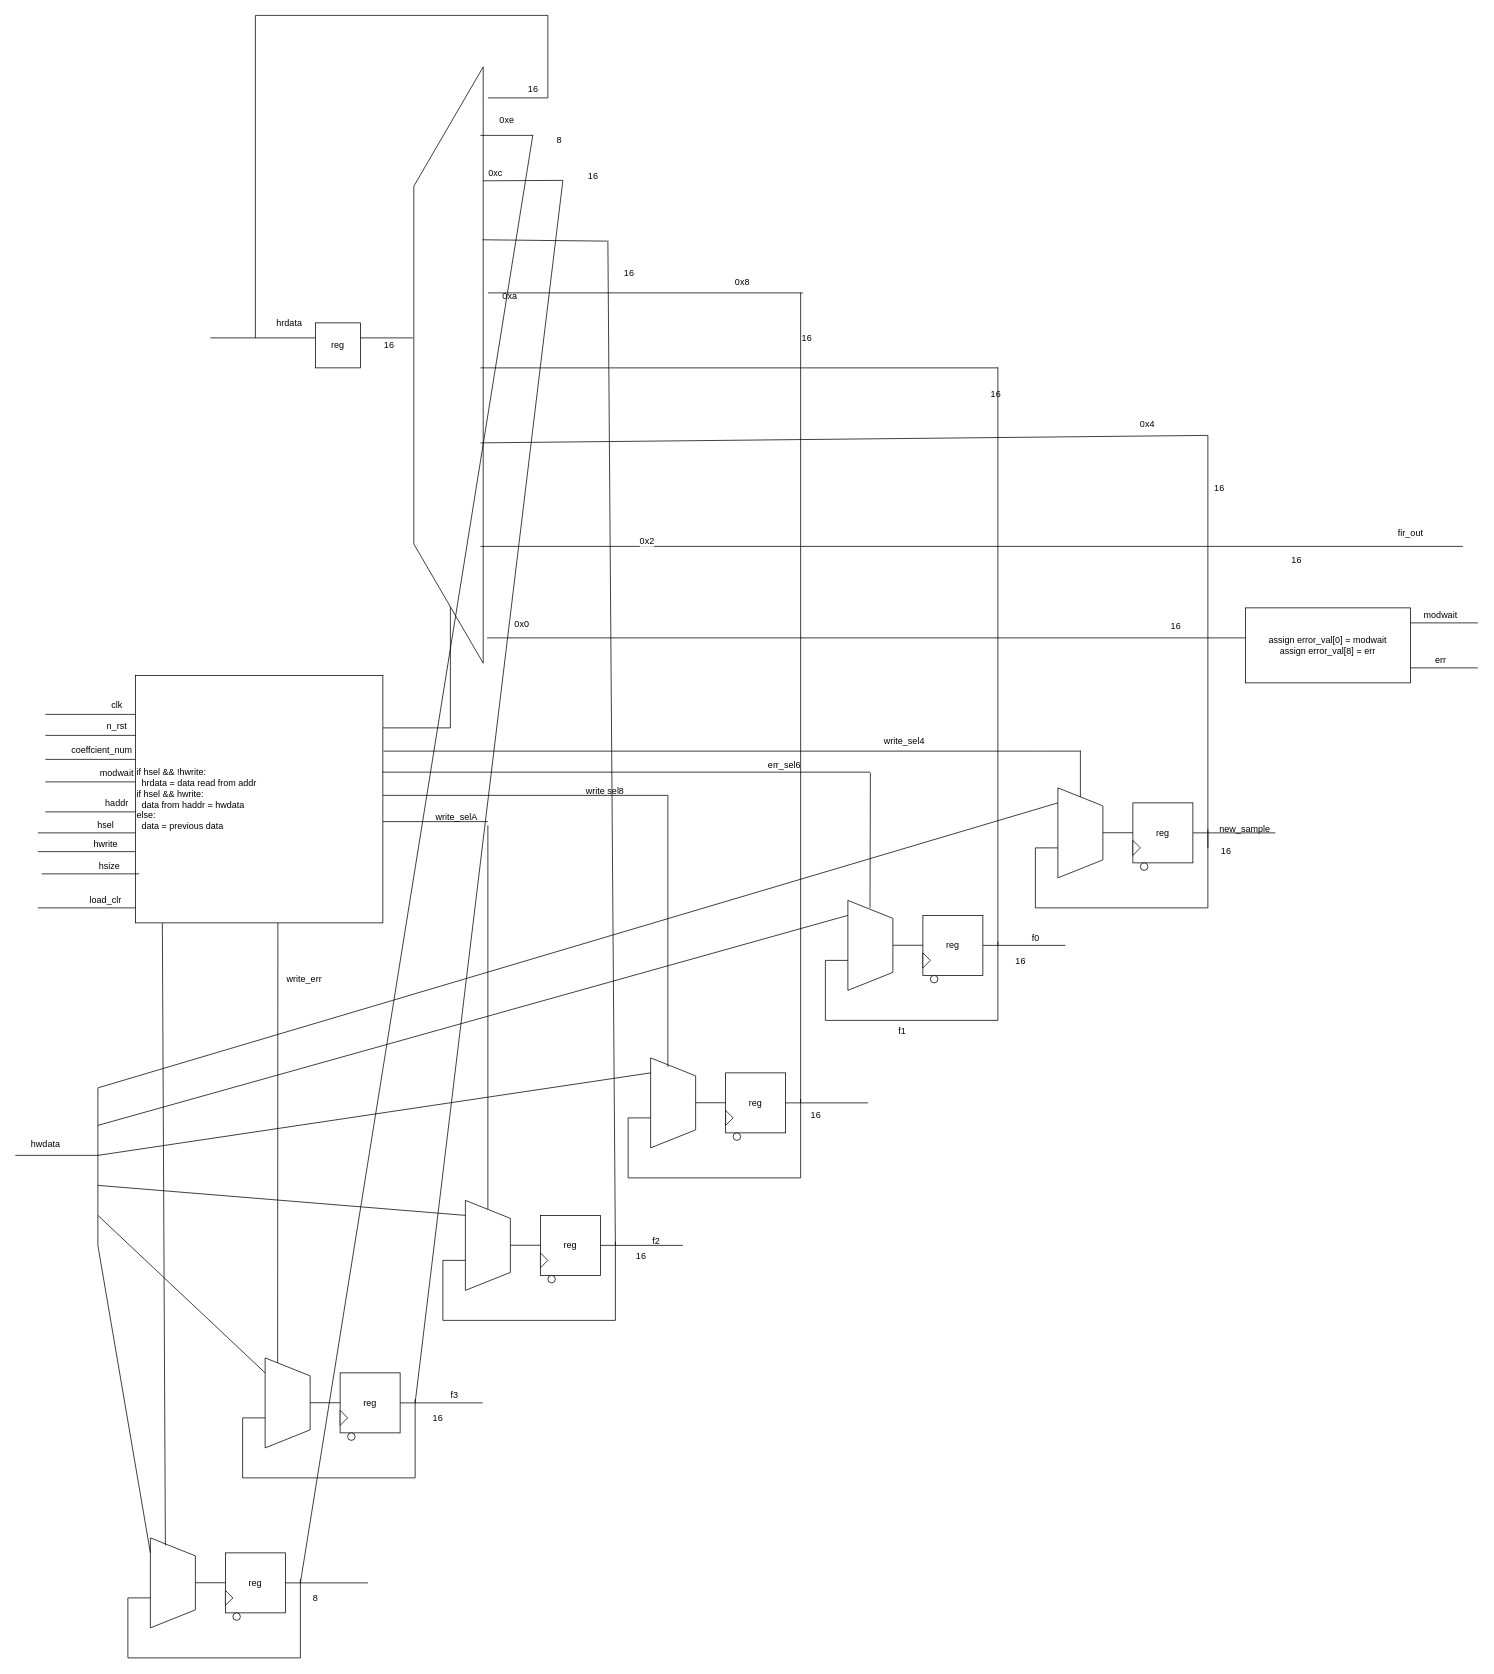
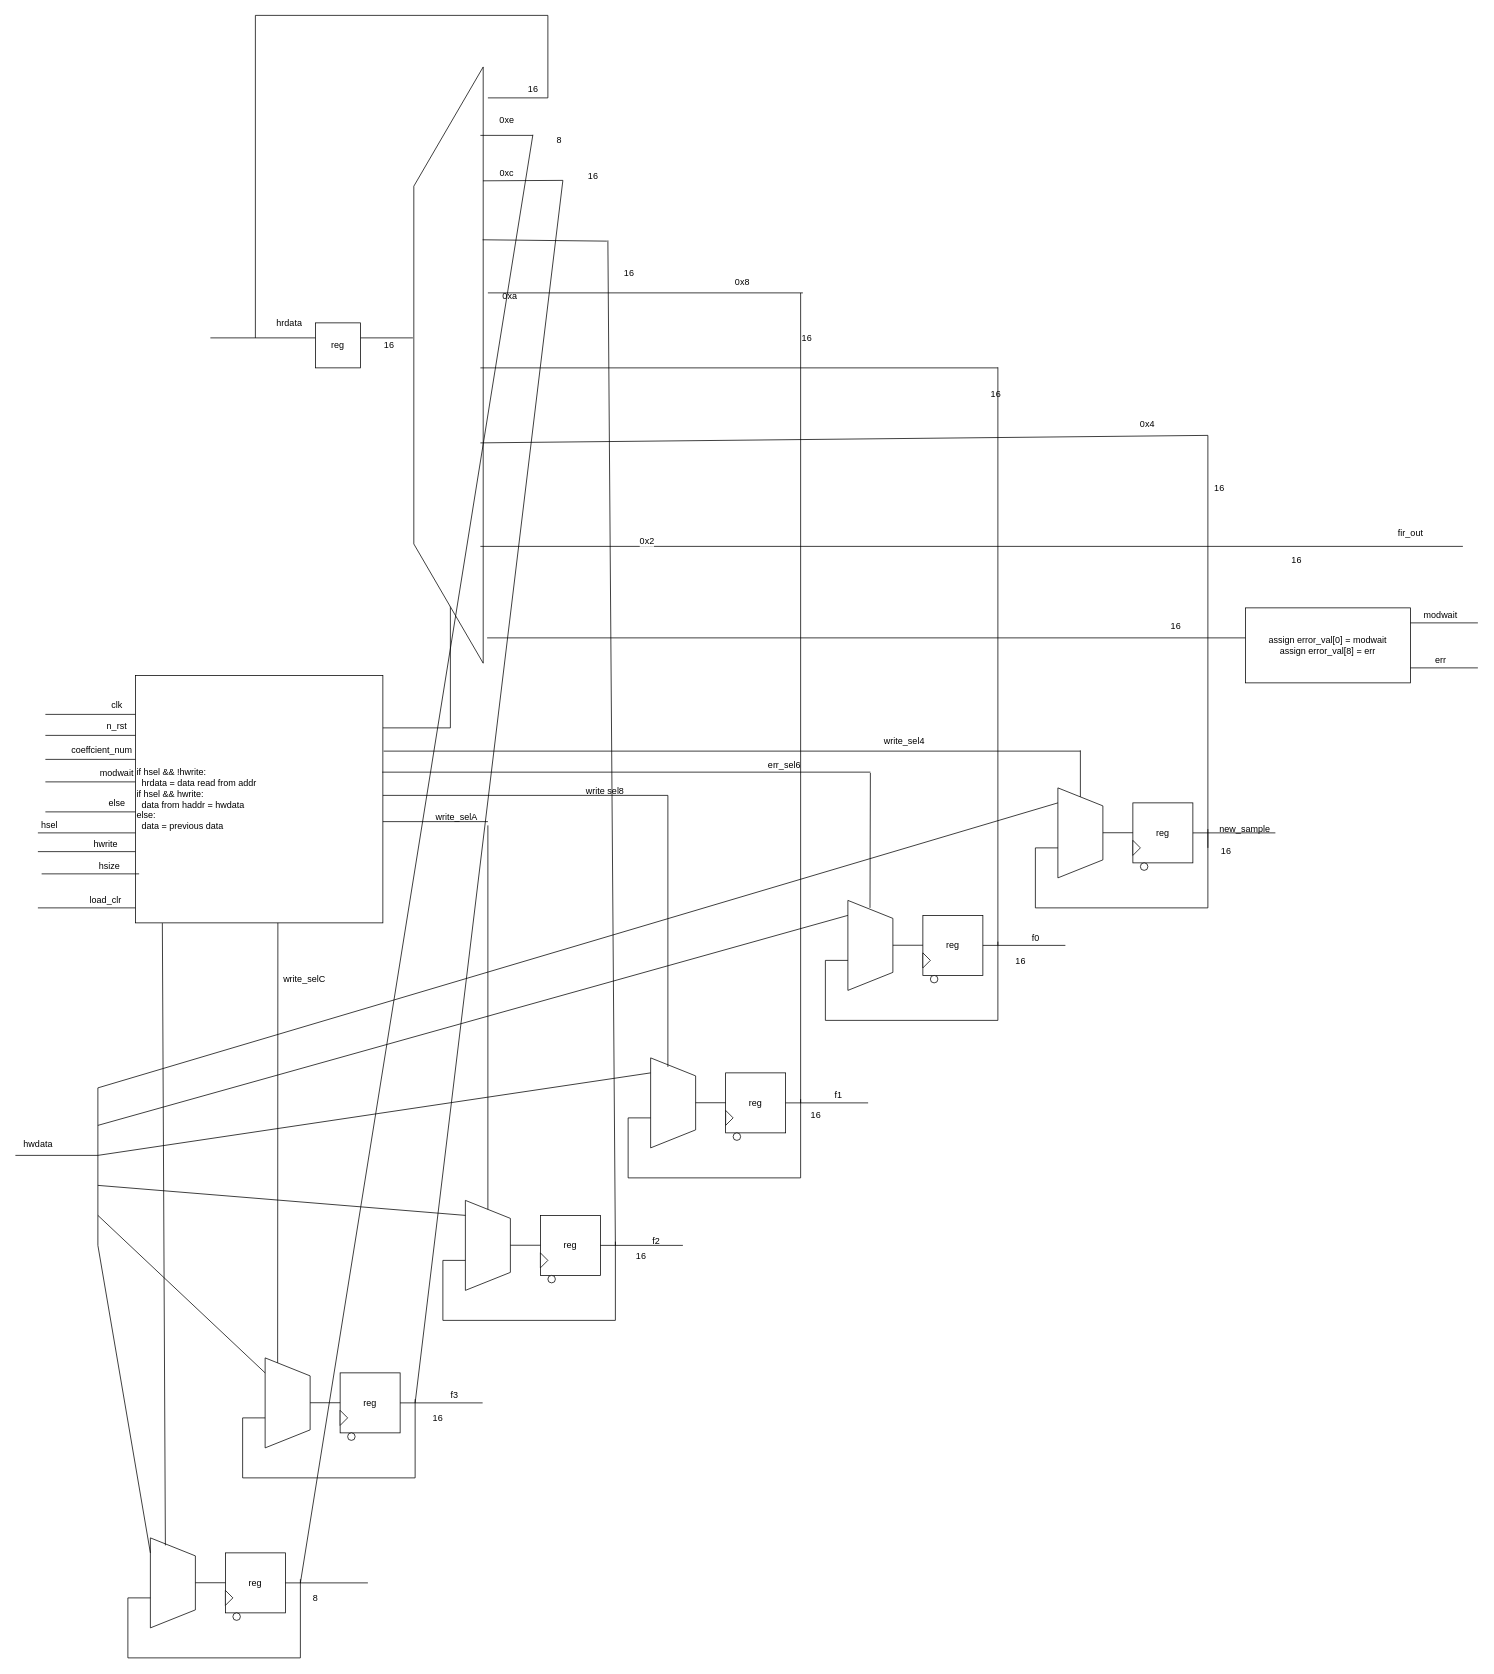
(495, 174) -> (507, 174)
(522, 624) -> none
(117, 803) -> (117, 803)
(105, 825) -> (49, 825)
(305, 979) -> (305, 979)
(902, 1032) -> (838, 1095)
(45, 1144) -> (38, 1144)
